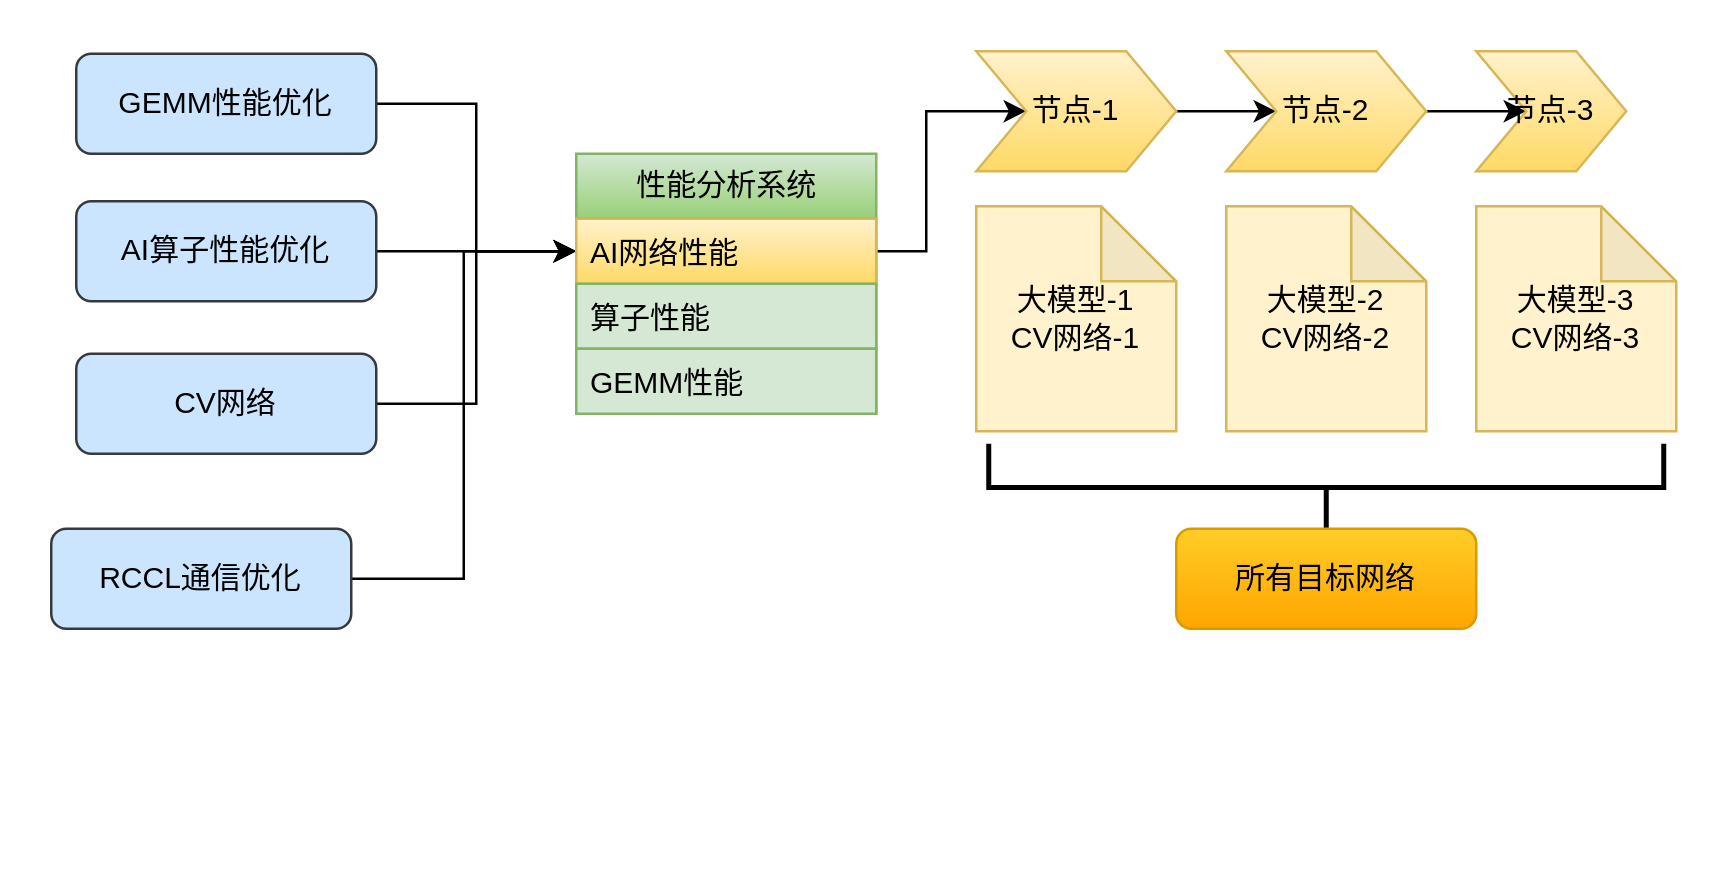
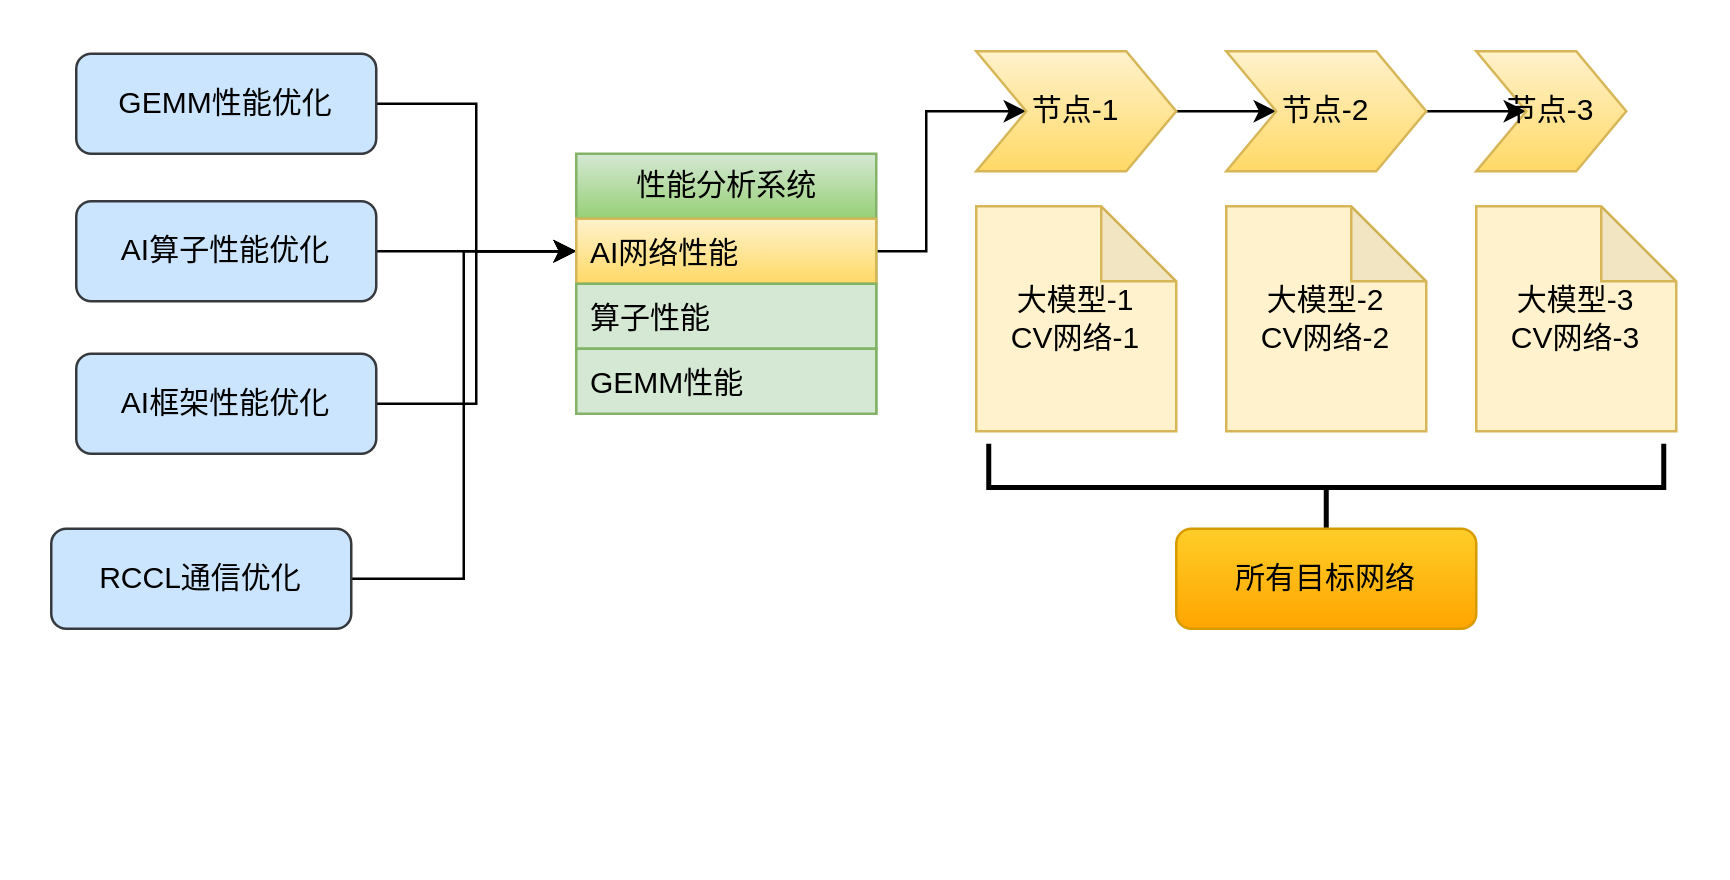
(226, 404) -> (226, 404)
